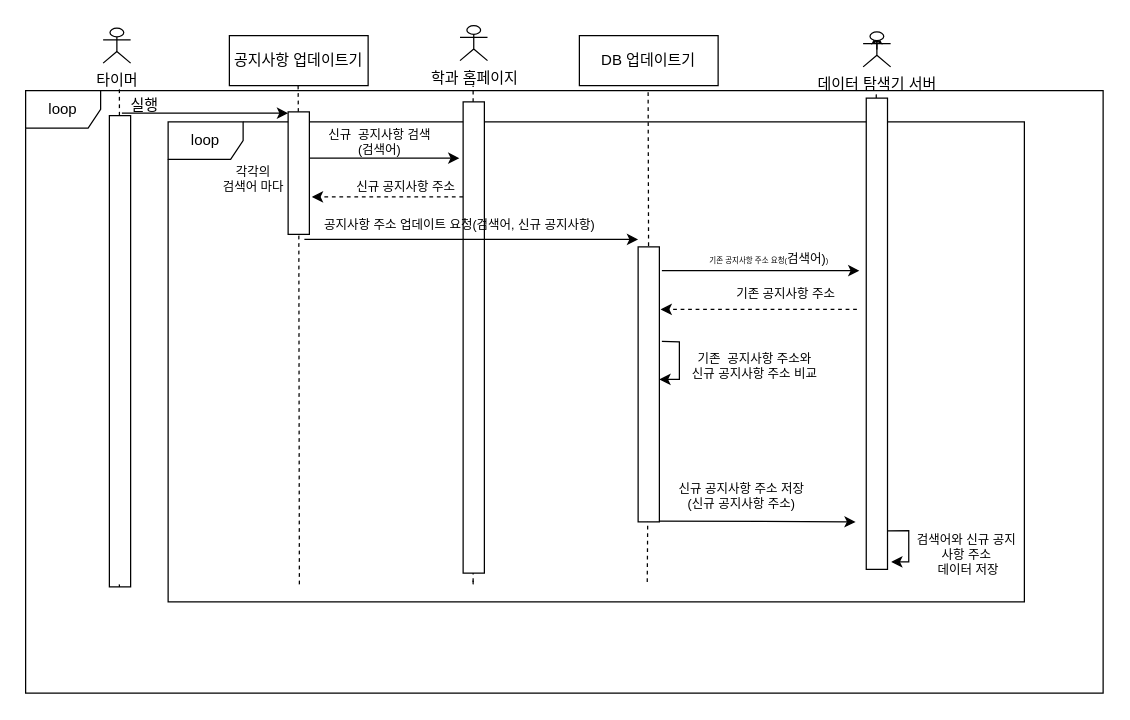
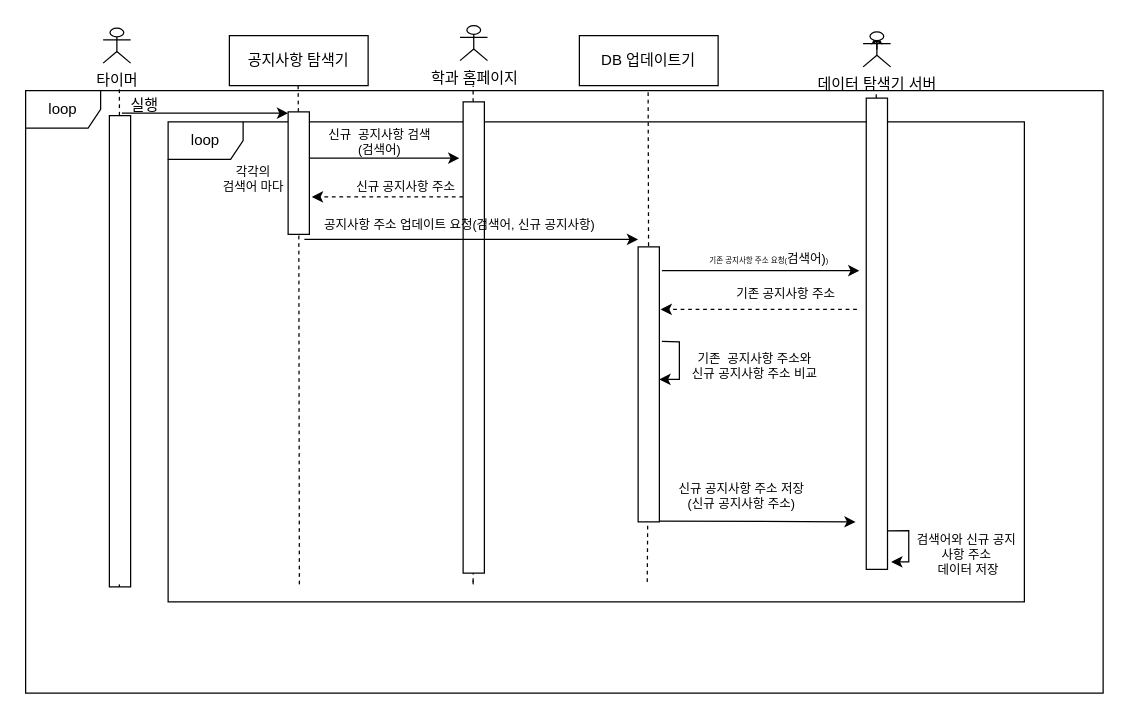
(299, 61) -> (299, 61)
